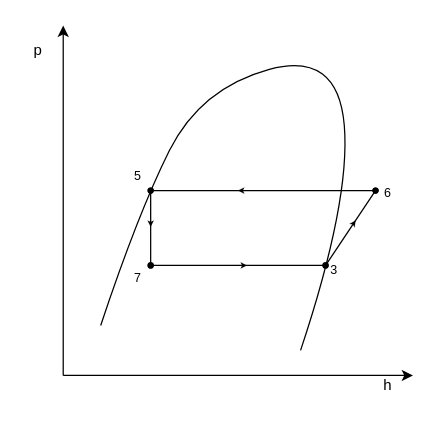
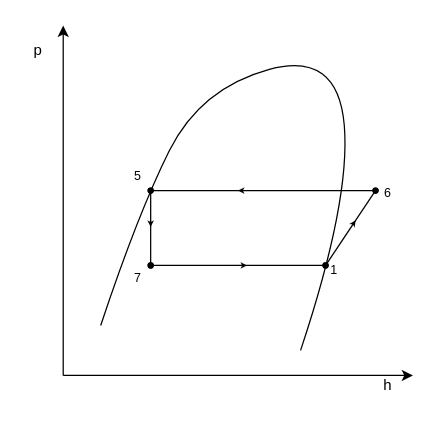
(334, 269) -> (334, 269)
